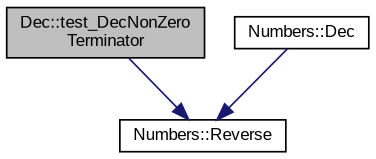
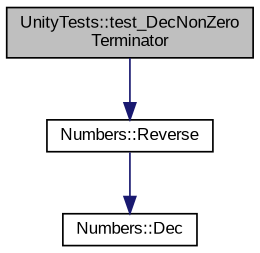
(106, 33) -> (130, 33)
(258, 78) -> (130, 174)
